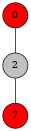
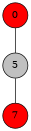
(15, 66) -> (15, 66)
